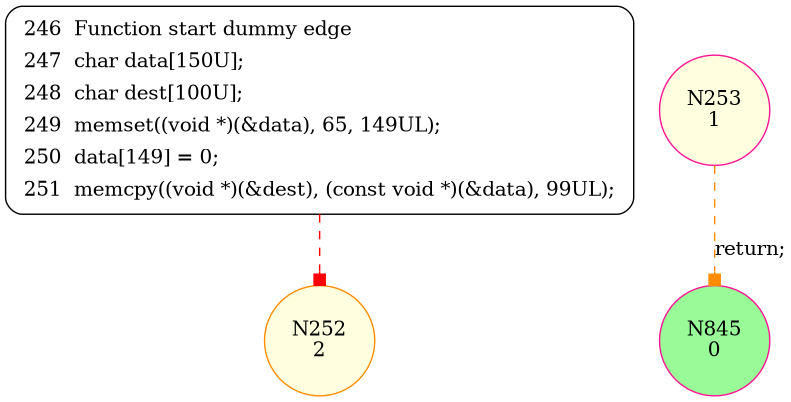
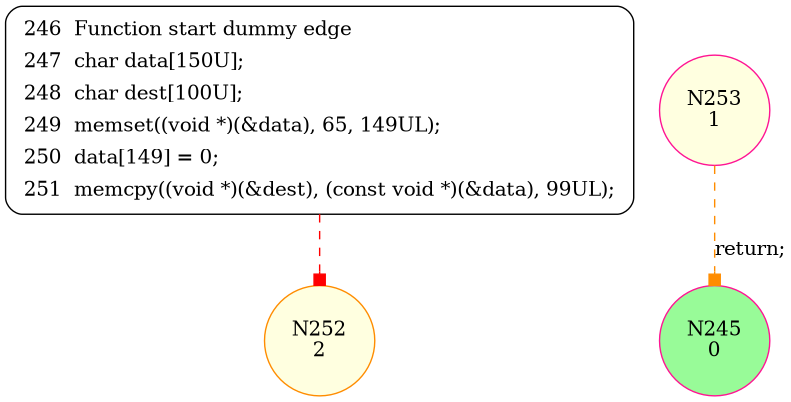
(715, 341) -> (715, 341)
